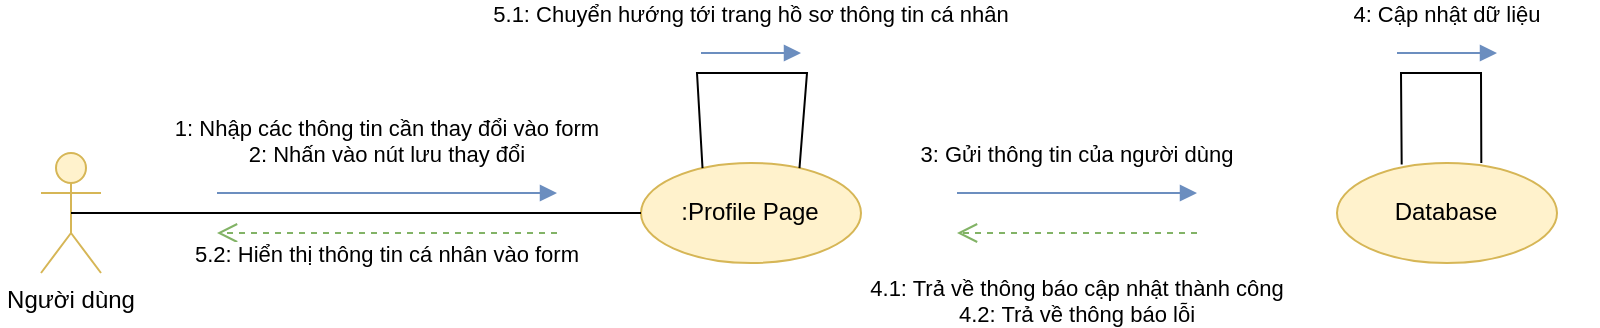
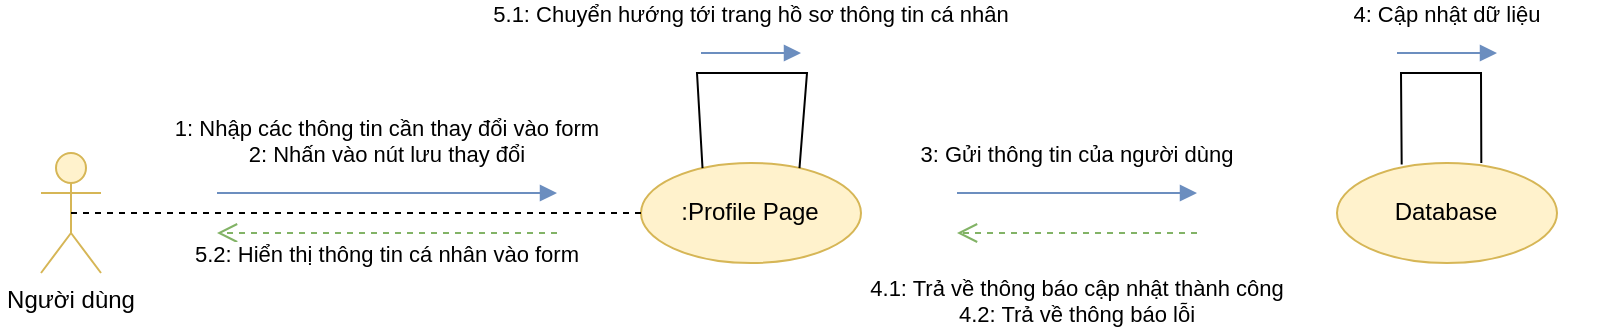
(363, 213) -> (363, 213)
